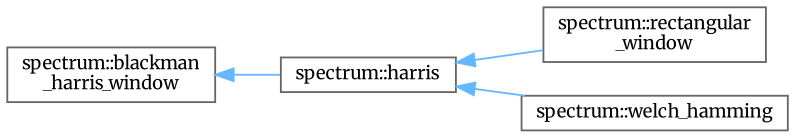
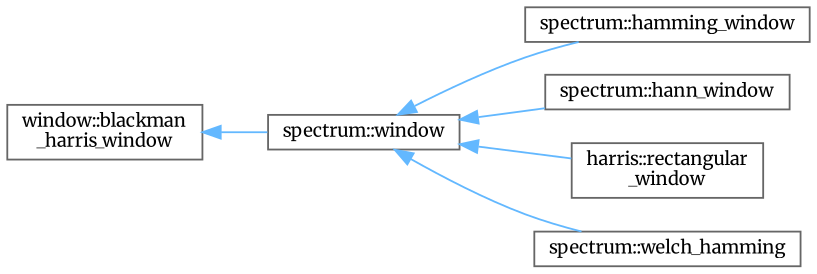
none -> (667, 25)
(655, 35) -> (667, 171)
(111, 75) -> (105, 132)
(368, 75) -> (364, 132)
none -> (667, 92)
